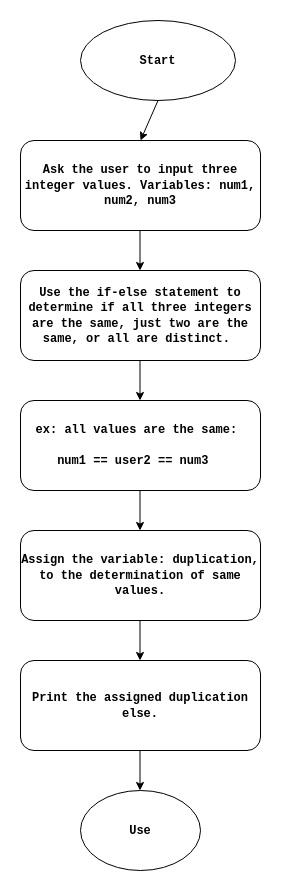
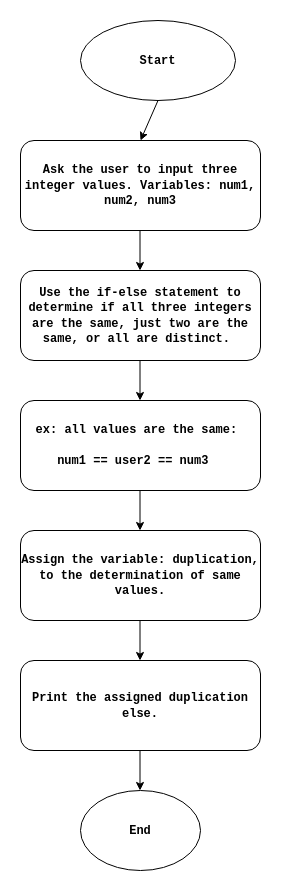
(141, 831) -> (141, 831)
